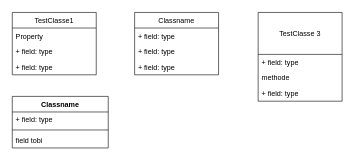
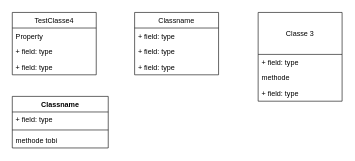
(54, 20) -> (54, 20)
(300, 34) -> (300, 34)
(32, 140) -> (38, 140)
